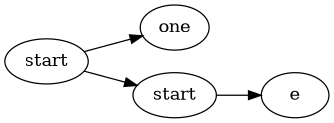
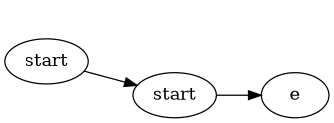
(175, 28) -> none
